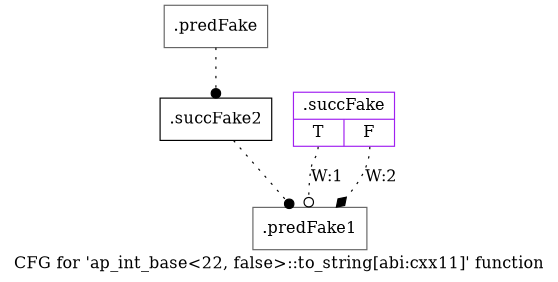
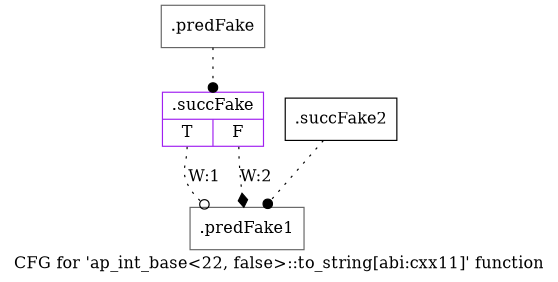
(216, 68) -> (213, 65)
